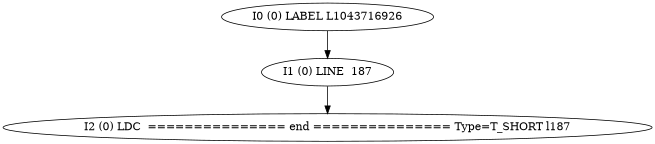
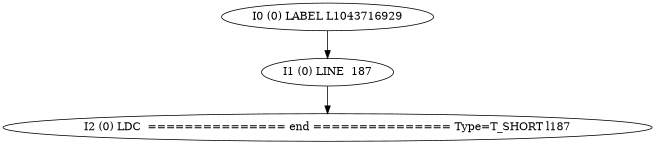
(328, 17) -> (328, 17)
